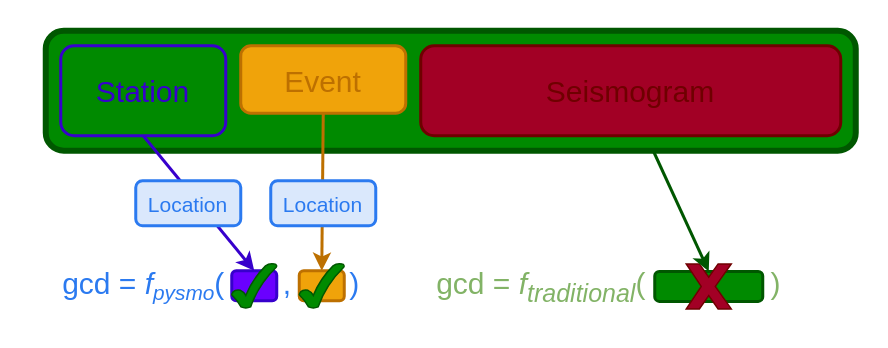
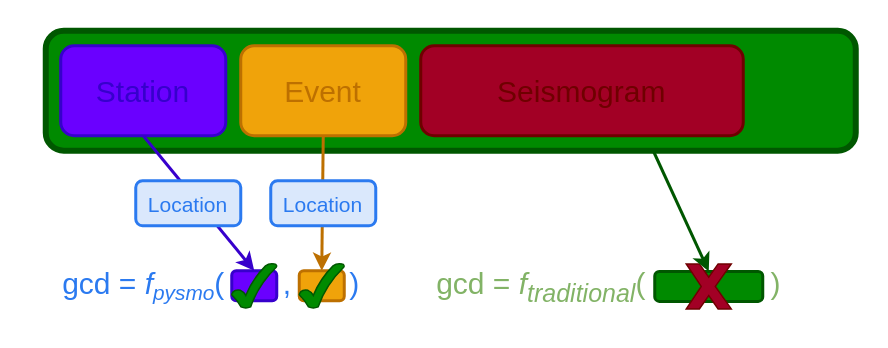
(323, 80) -> (323, 91)
(143, 91) -> (143, 91)
(631, 91) -> (582, 91)
